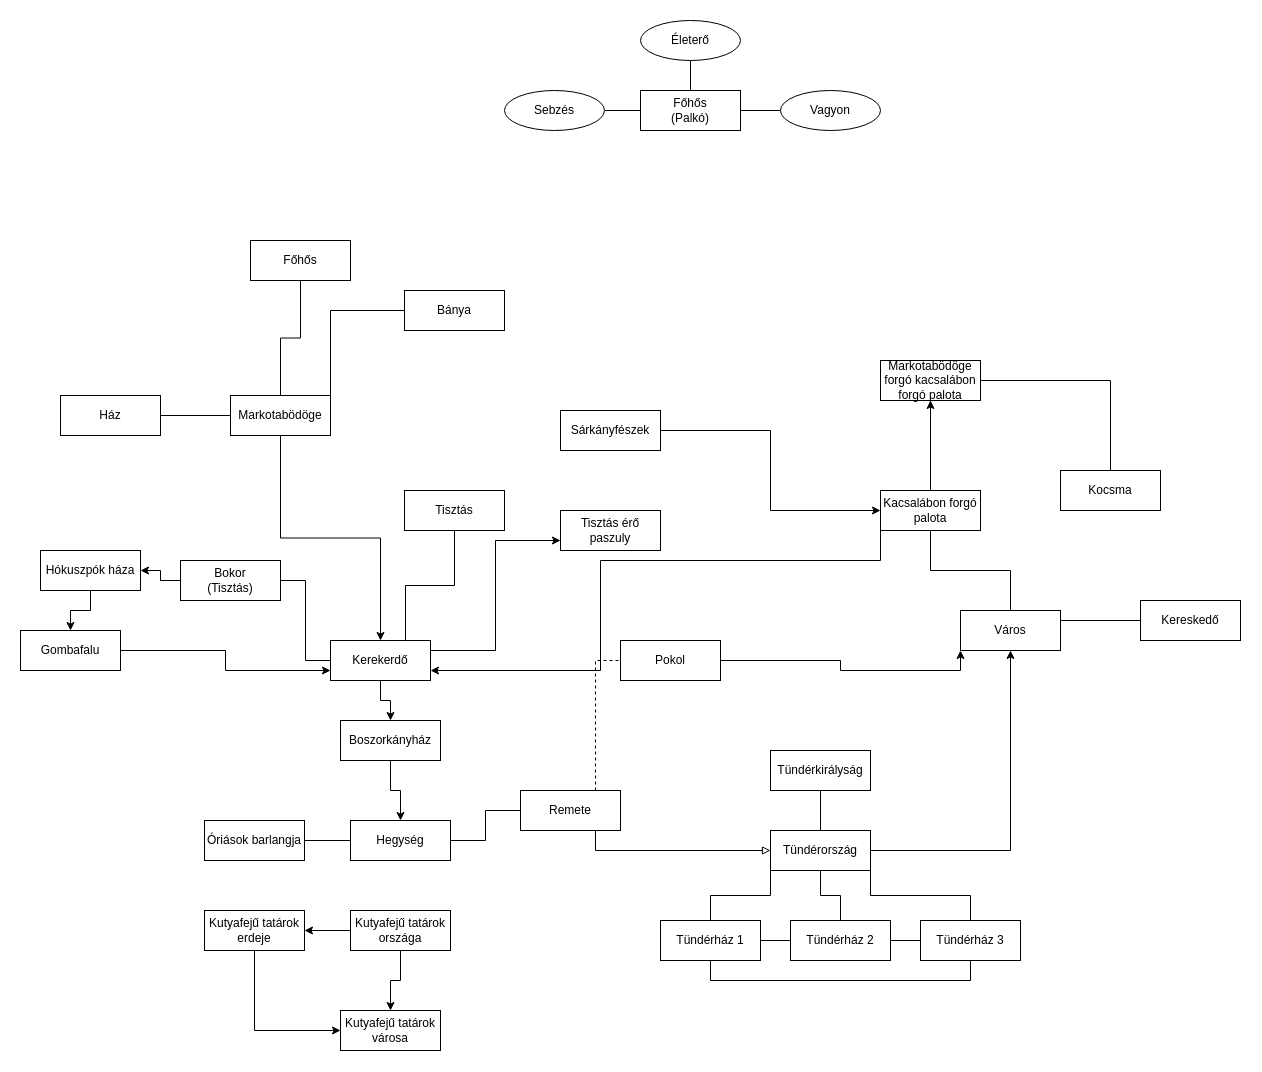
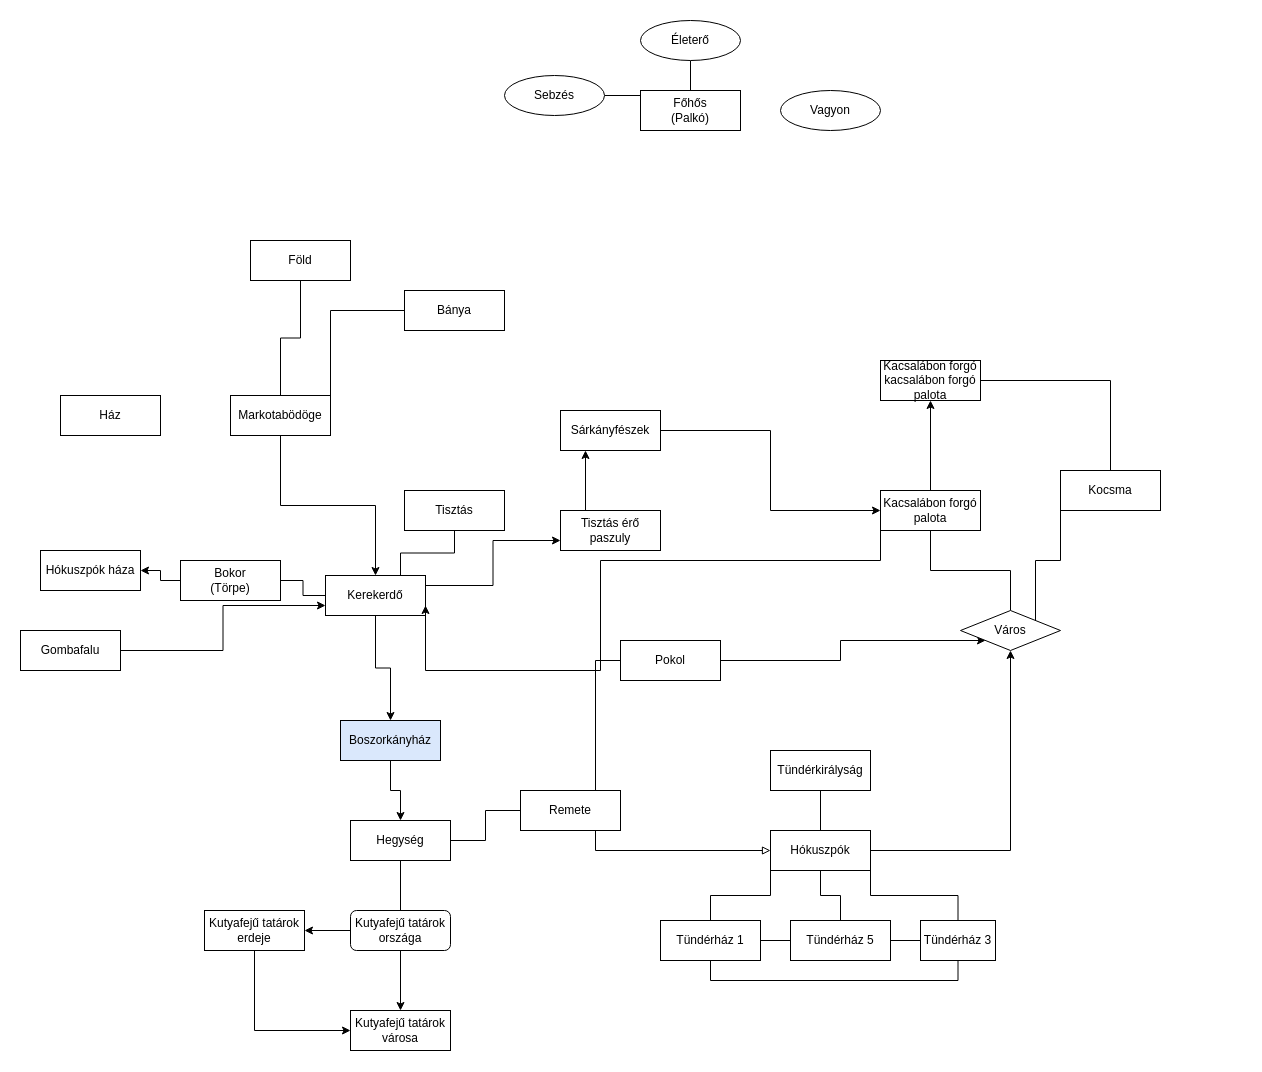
(555, 111) -> (555, 96)
(761, 111) -> none
(301, 261) -> (301, 261)
(931, 381) -> (931, 381)
(196, 416) -> none
none -> (586, 484)
none -> (1043, 561)
(231, 581) -> (231, 581)
(85, 611) -> none
(1101, 621) -> none
(1191, 621) -> none
(1011, 631) -> (1011, 631)
(381, 661) -> (376, 596)
(596, 713) -> (596, 713)
(391, 741) -> (391, 741)
(255, 841) -> none
(328, 841) -> none
(821, 851) -> (821, 851)
none -> (401, 886)
(401, 931) -> (401, 931)
(841, 941) -> (841, 941)
(971, 941) -> (958, 941)
(391, 1031) -> (401, 1031)
